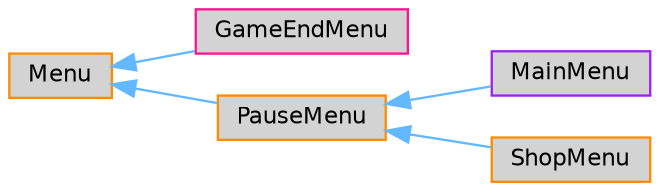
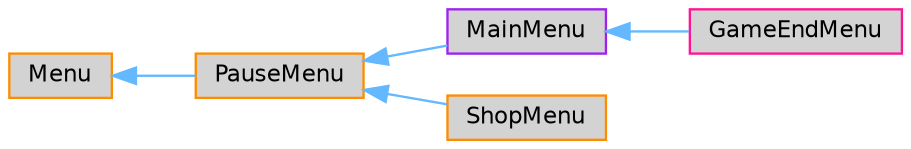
(165, 57) -> (660, 31)
